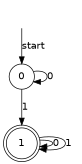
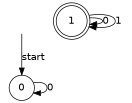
(22, 104) -> none
